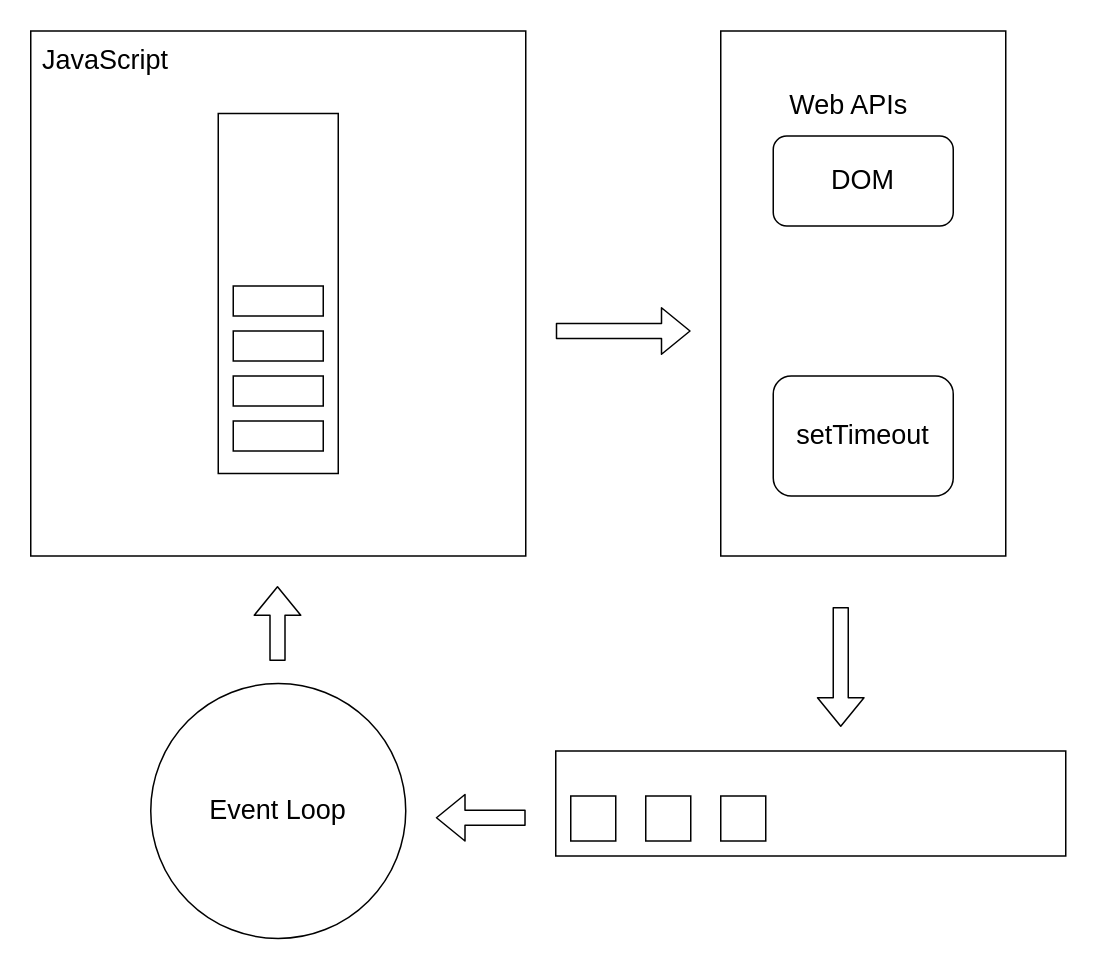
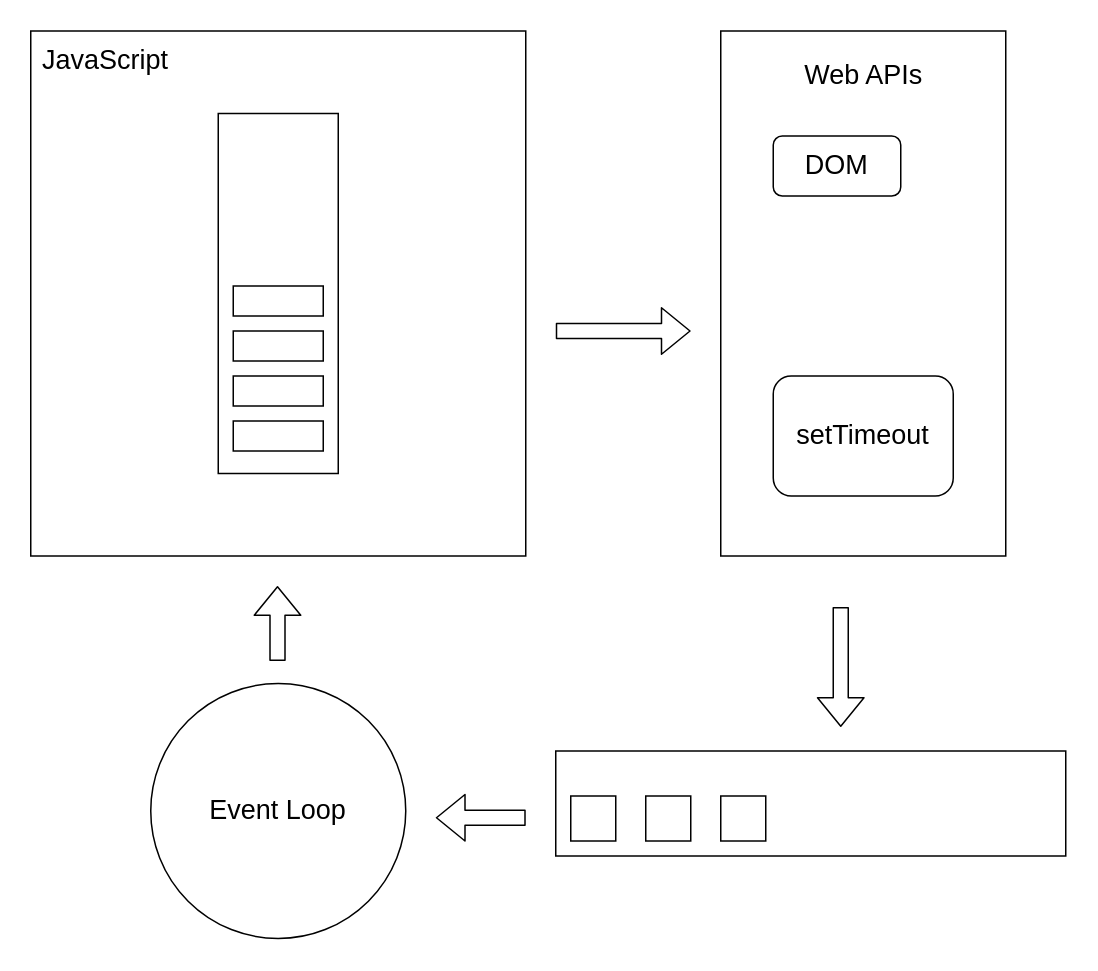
(848, 106) -> (863, 76)
(863, 181) -> (837, 166)
